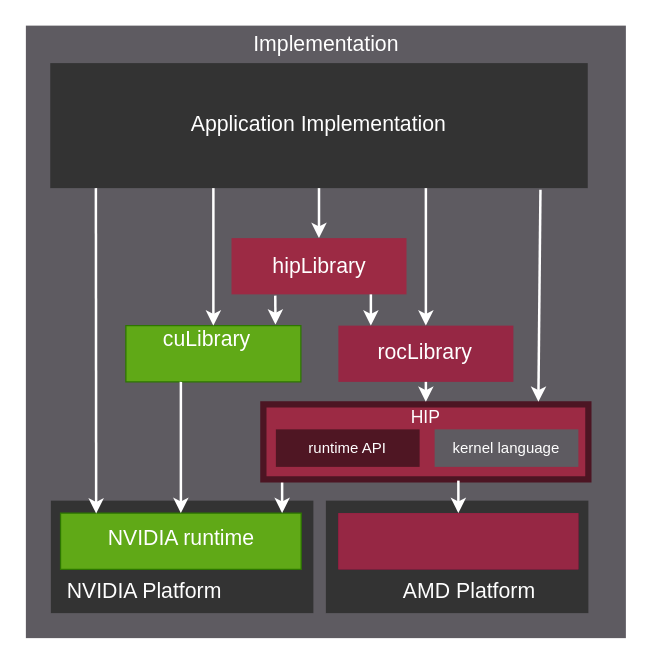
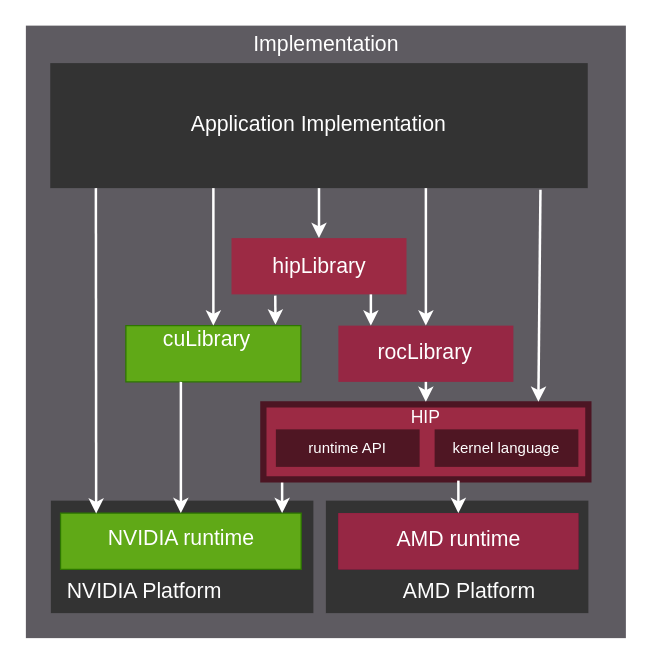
(506, 448) -> (506, 448)
none -> (458, 541)
